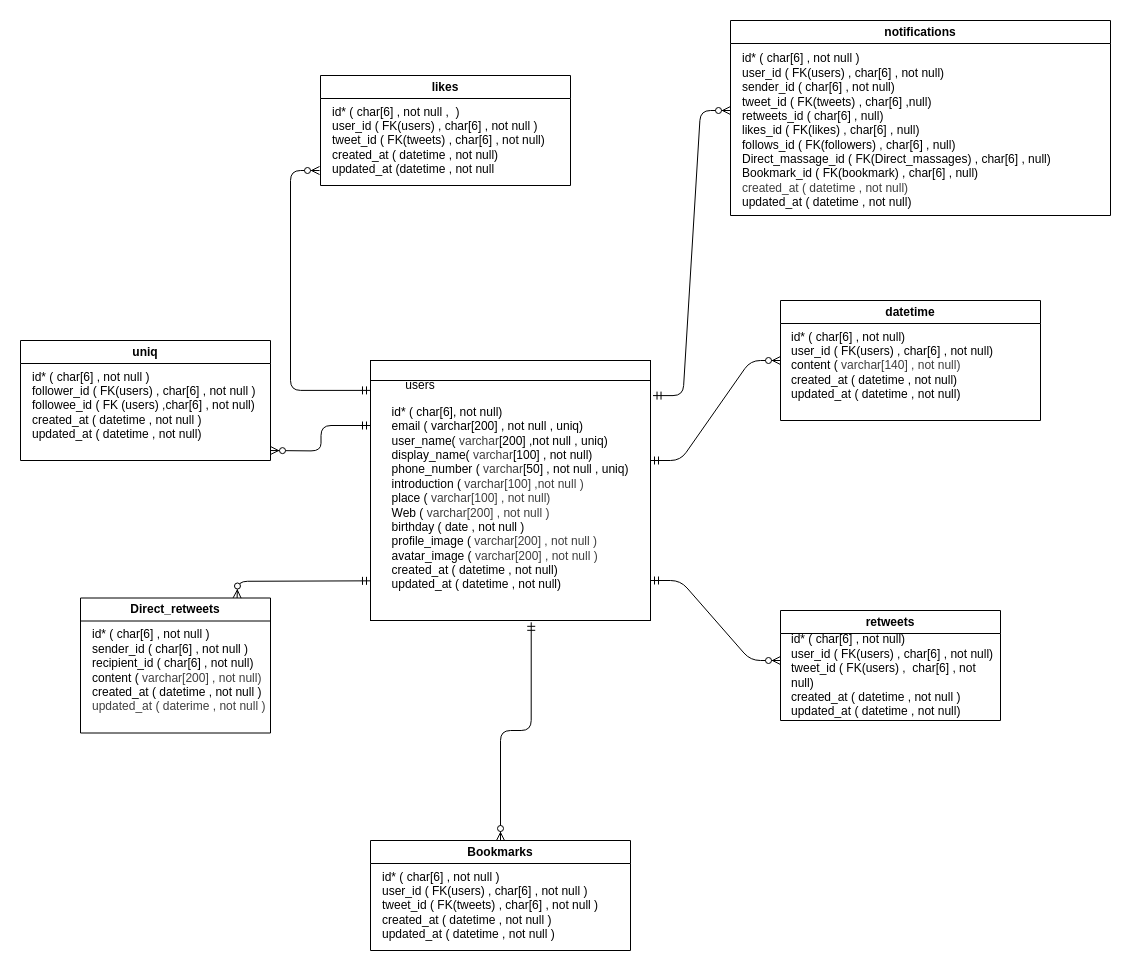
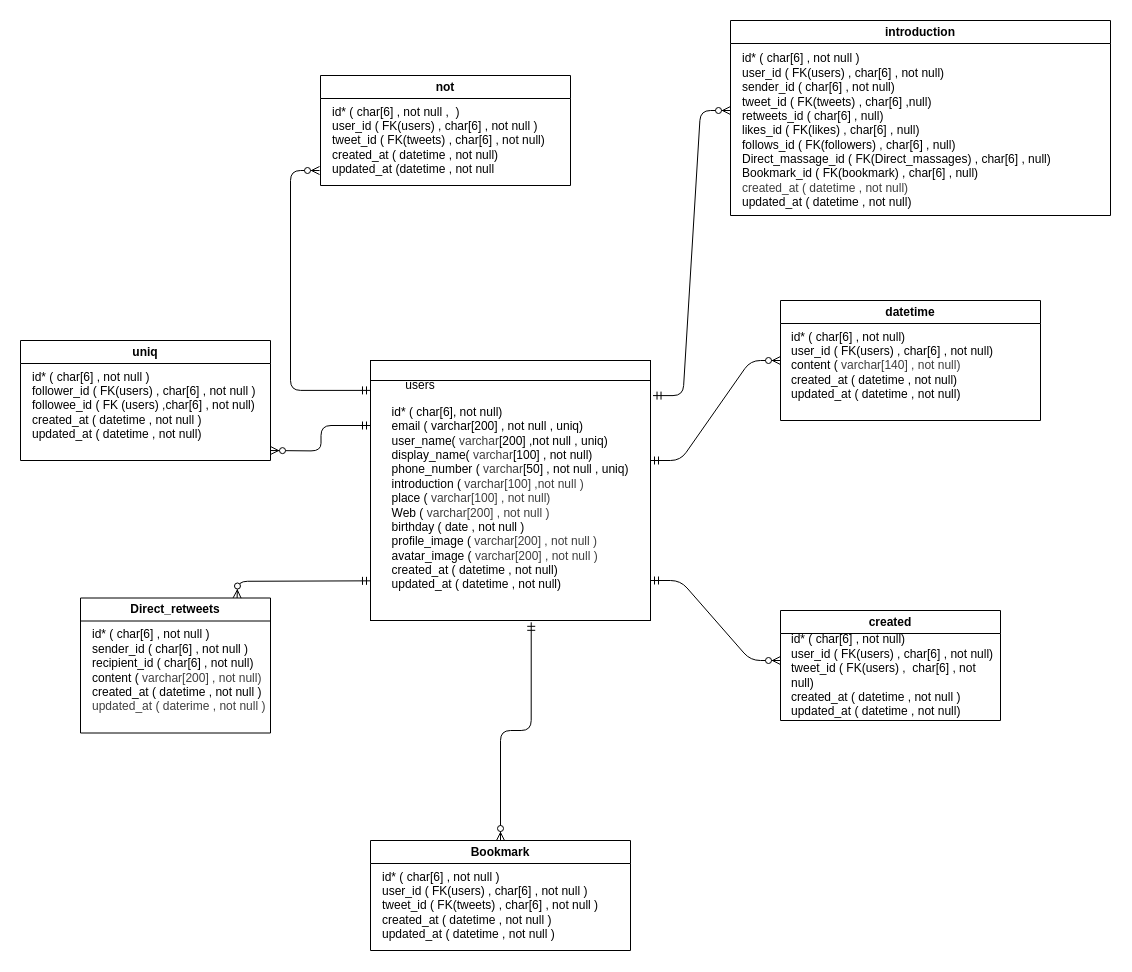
(921, 33) -> (921, 33)
(446, 88) -> (446, 88)
(891, 623) -> (891, 623)
(501, 853) -> (501, 853)
